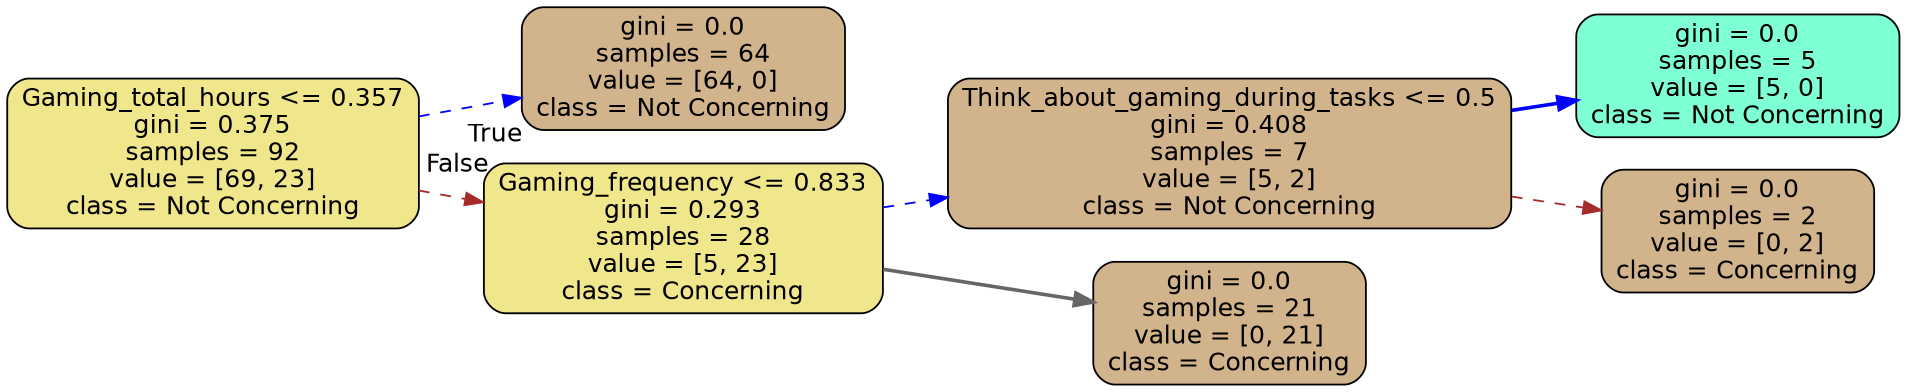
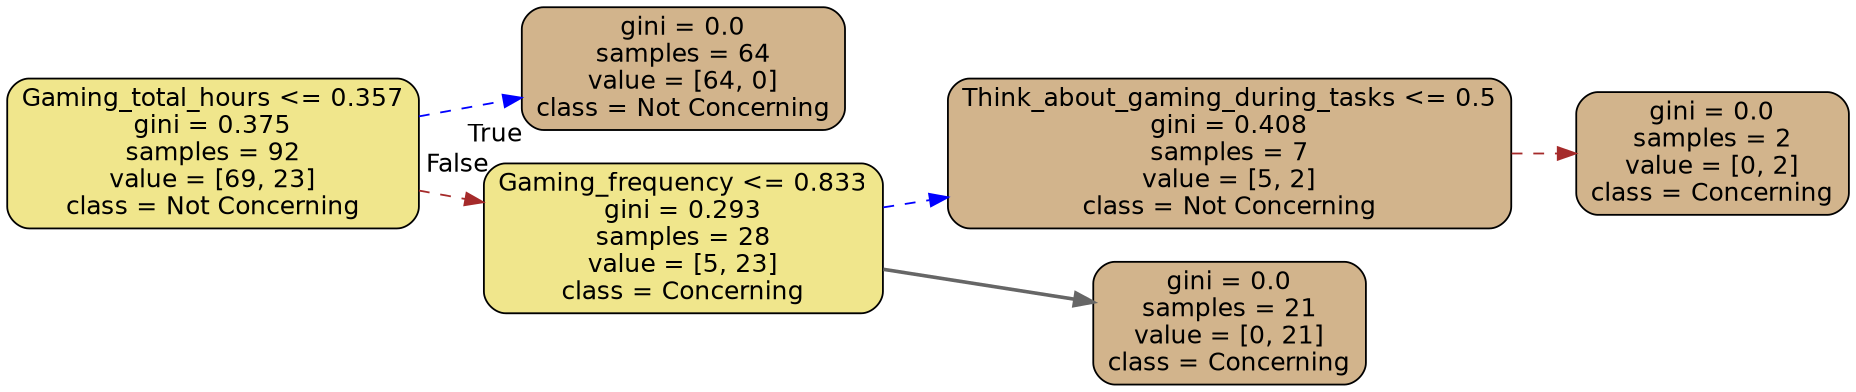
(1738, 76) -> none
